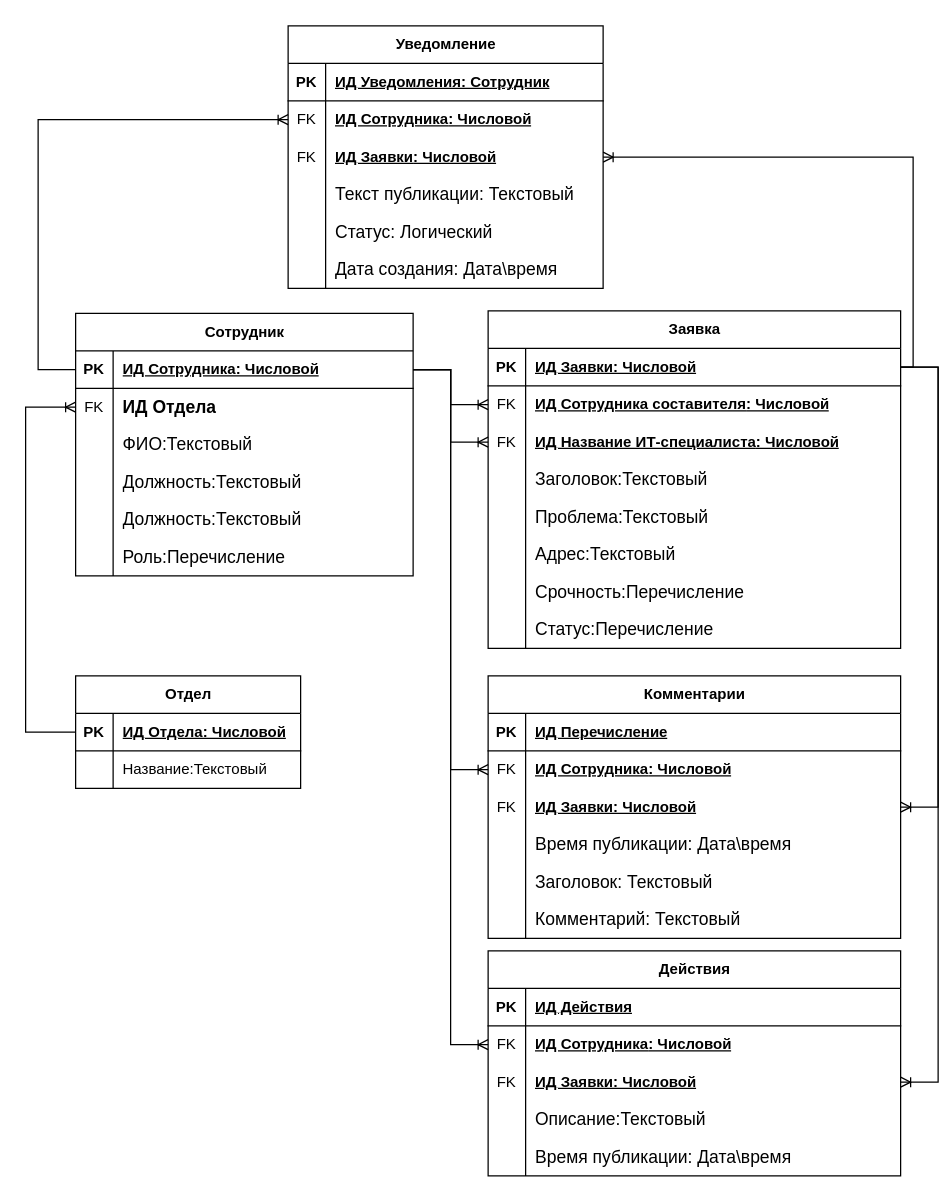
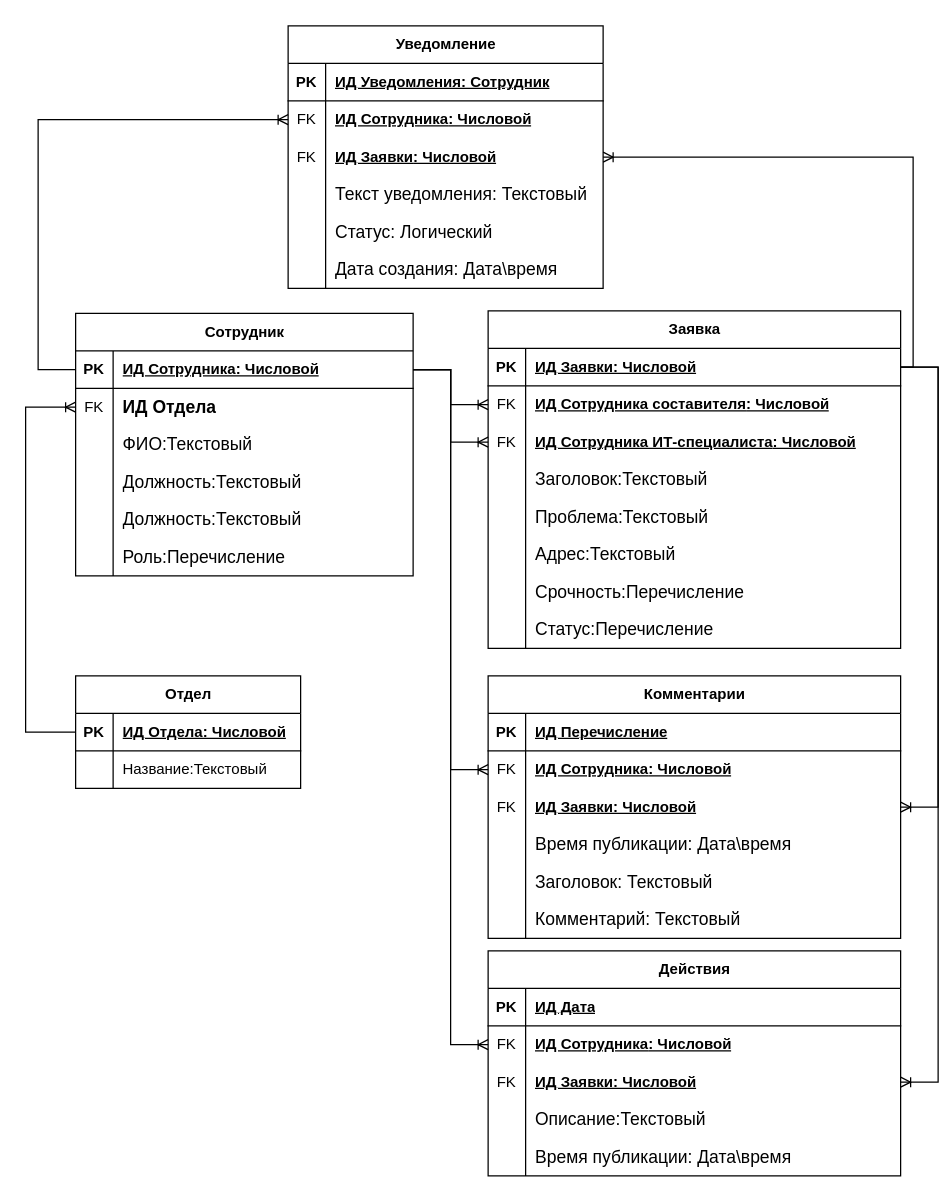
(443, 194) -> (447, 194)
(679, 442) -> (687, 442)
(580, 1007) -> (563, 1007)
